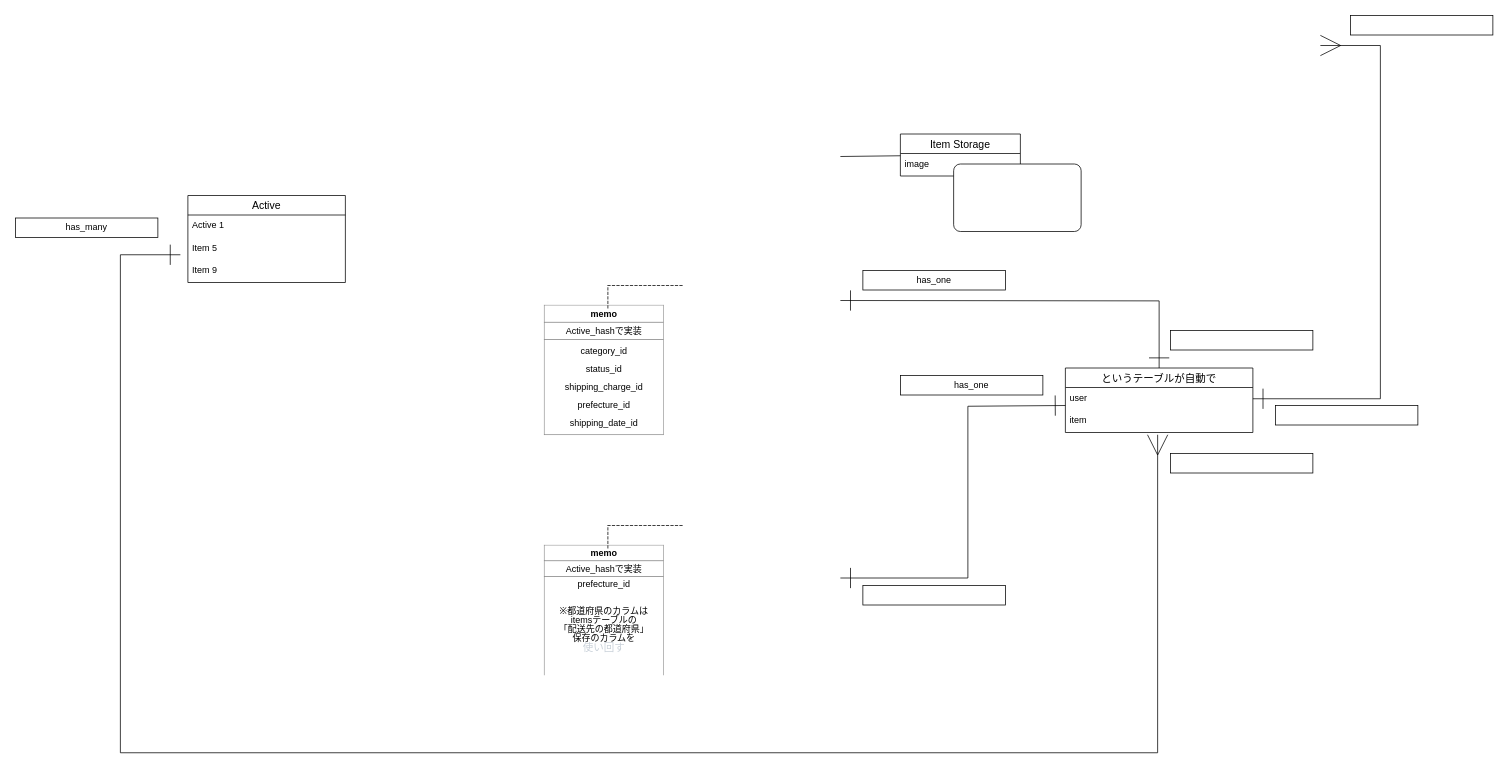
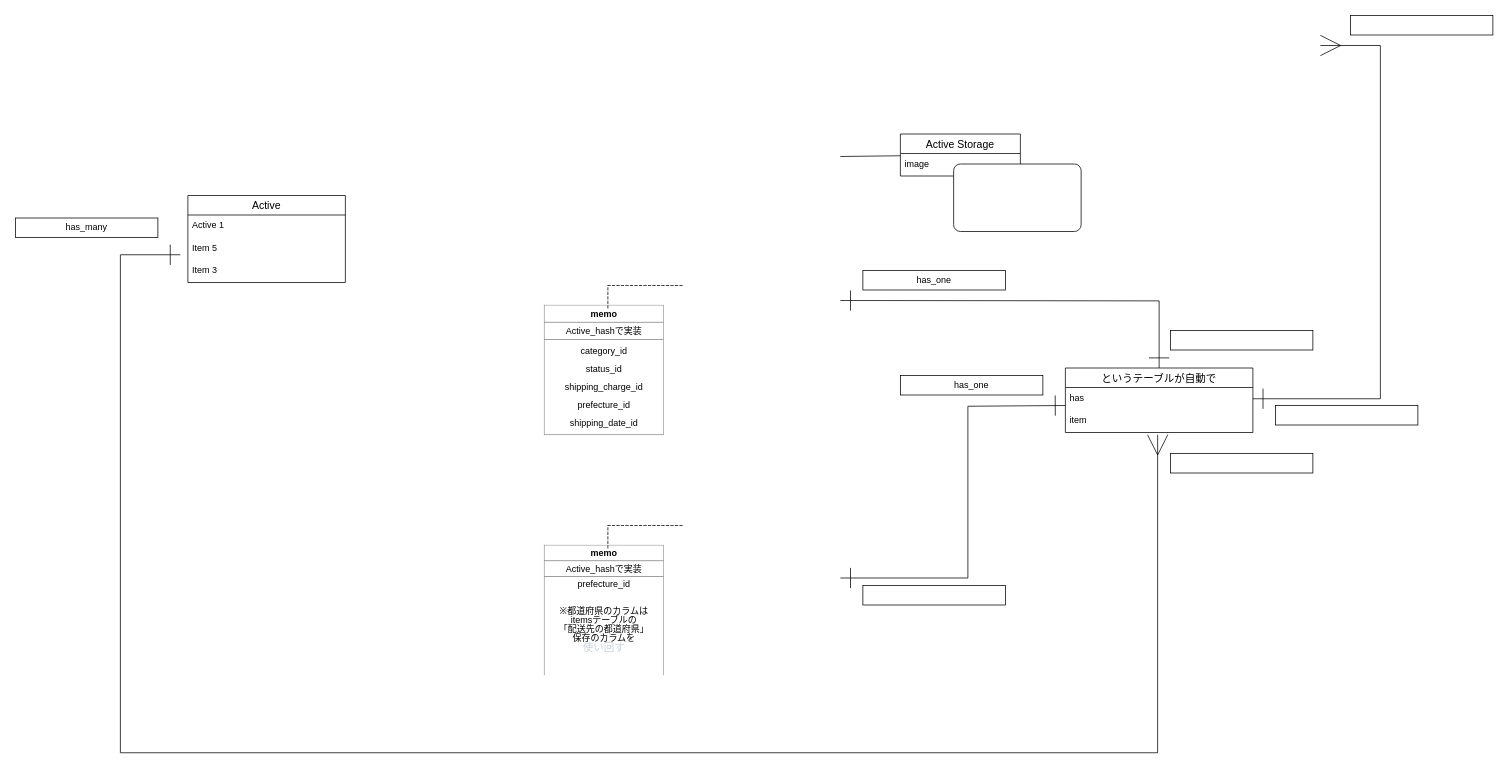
(960, 144) -> (960, 144)
(206, 270) -> (206, 270)
(1080, 398) -> (1077, 398)
